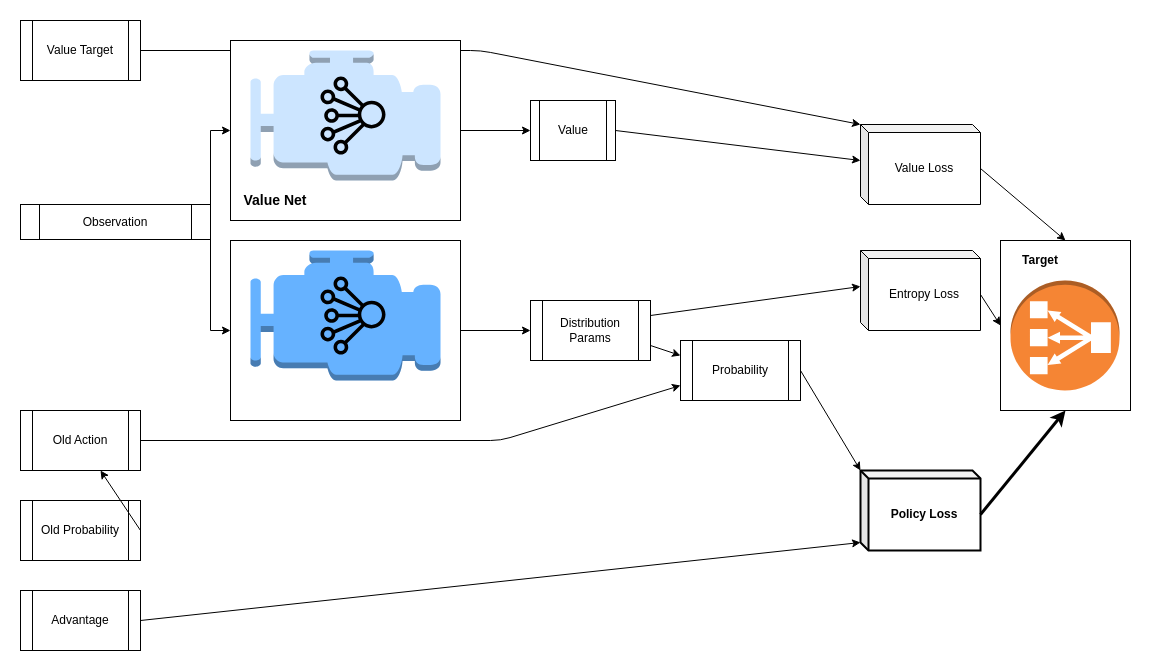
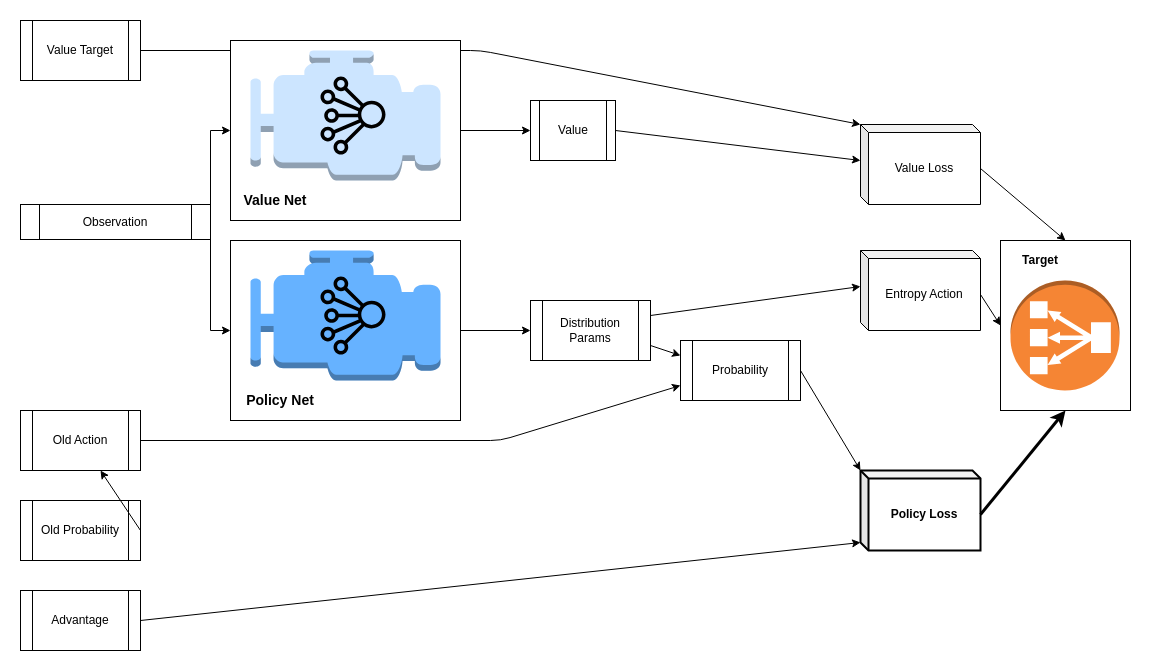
(925, 295) -> (925, 295)
none -> (281, 401)
